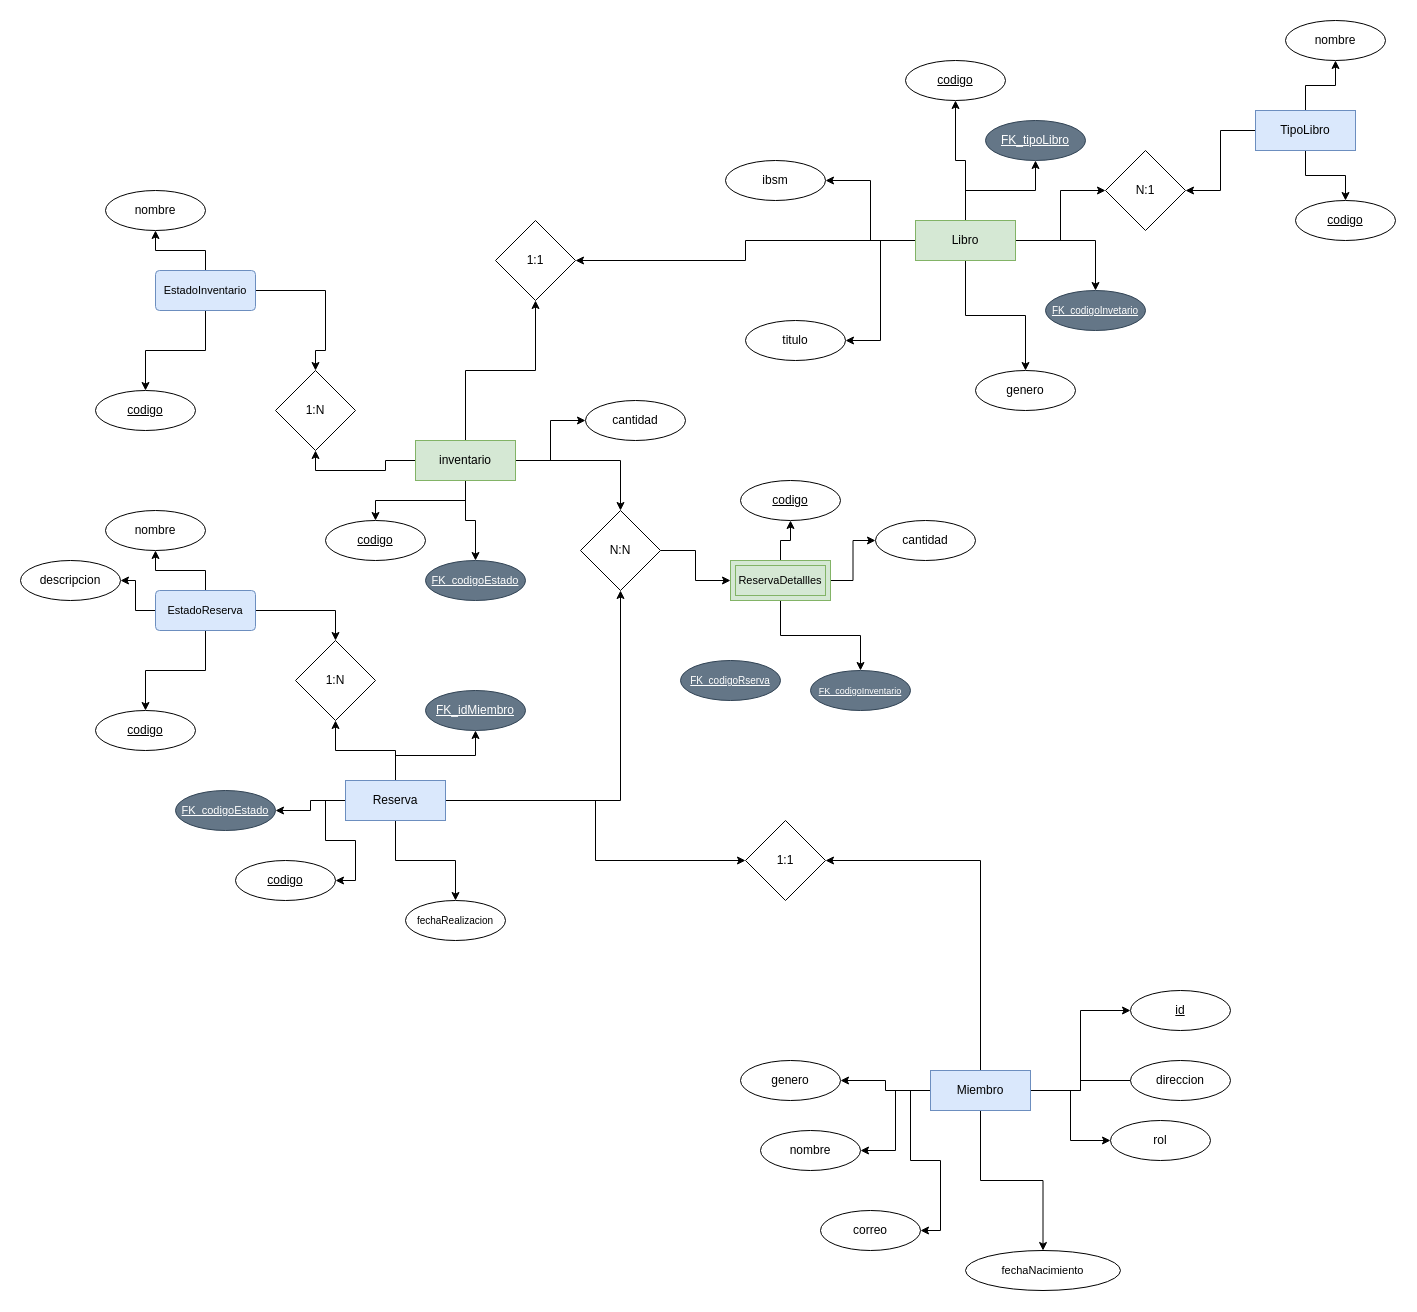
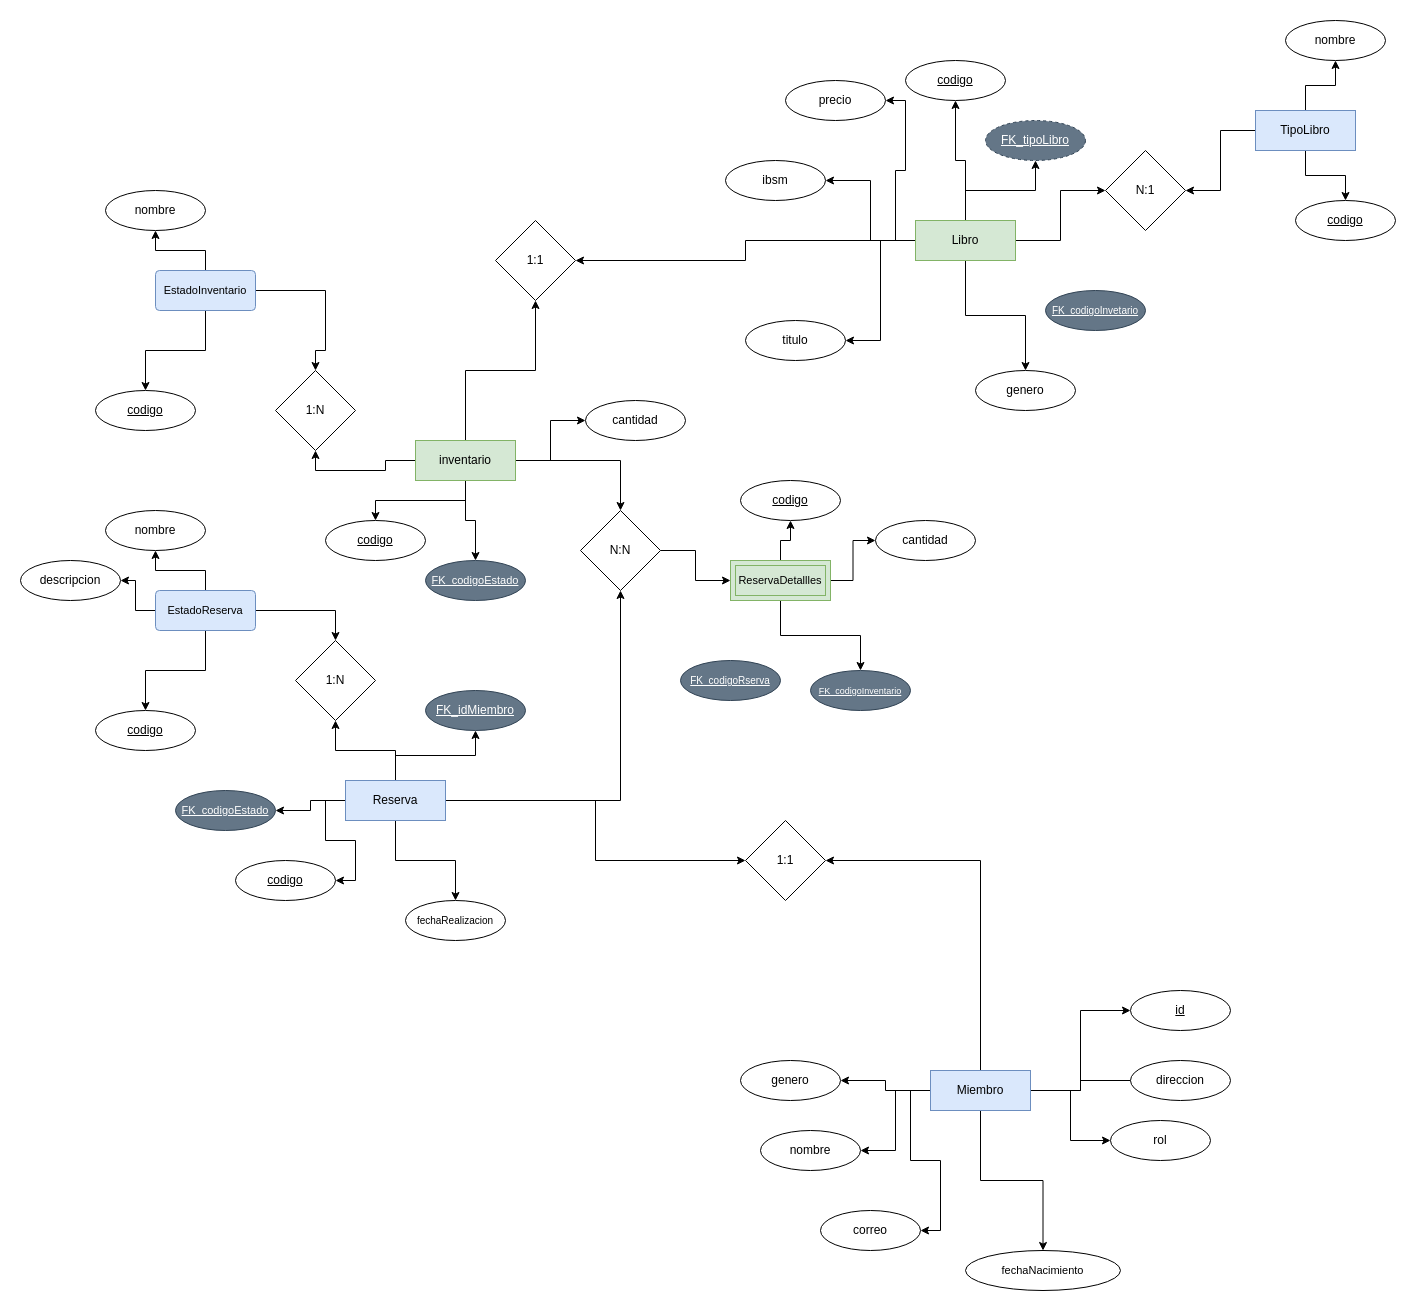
none -> (836, 101)
(1036, 141) -> (1036, 141)
none -> (906, 169)
(1096, 245) -> none
